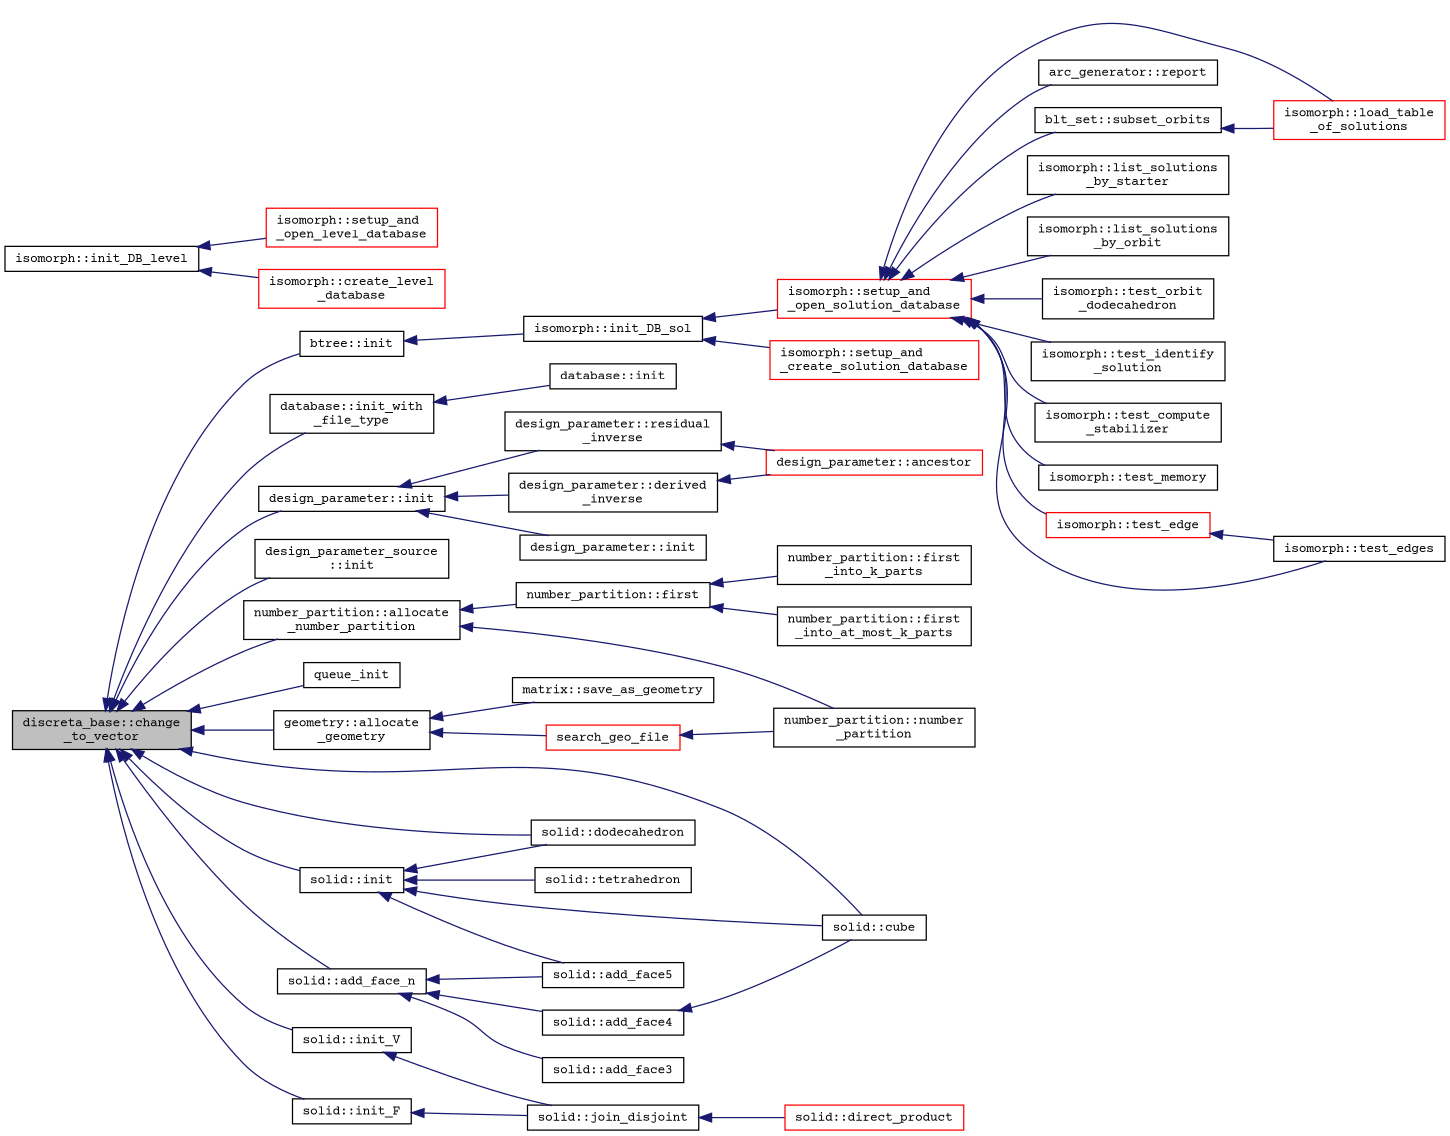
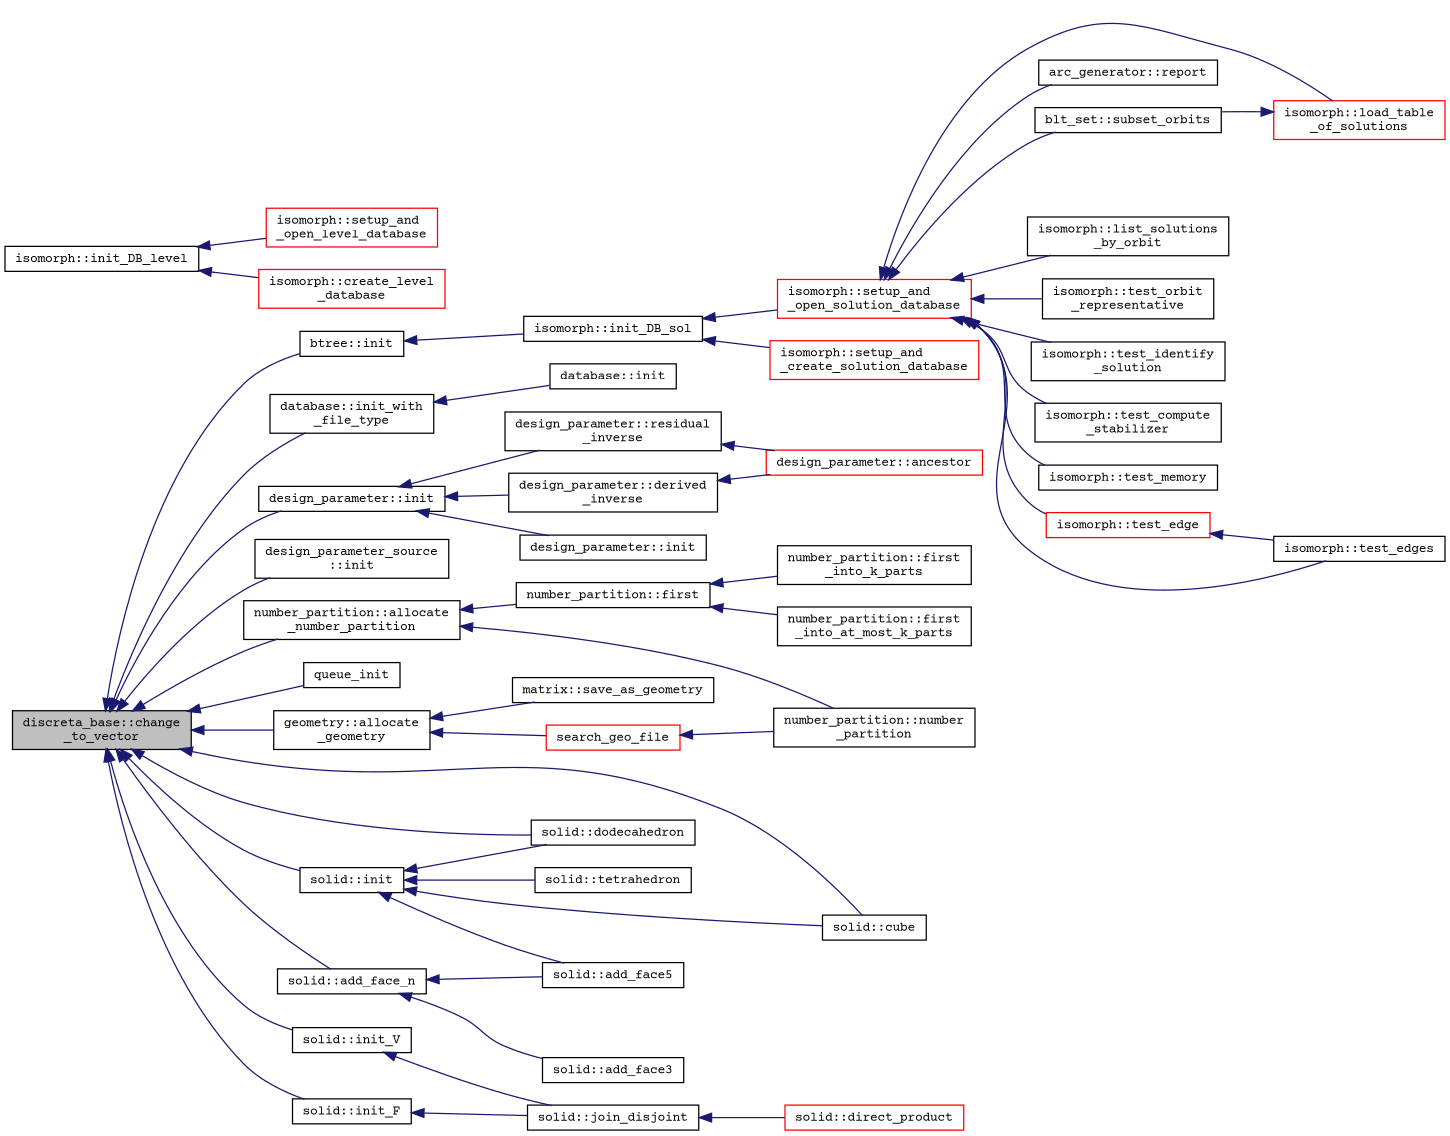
(1254, 129) -> (1241, 112)
(1128, 175) -> none
(1128, 299) -> (1128, 299)
(613, 1023) -> none
